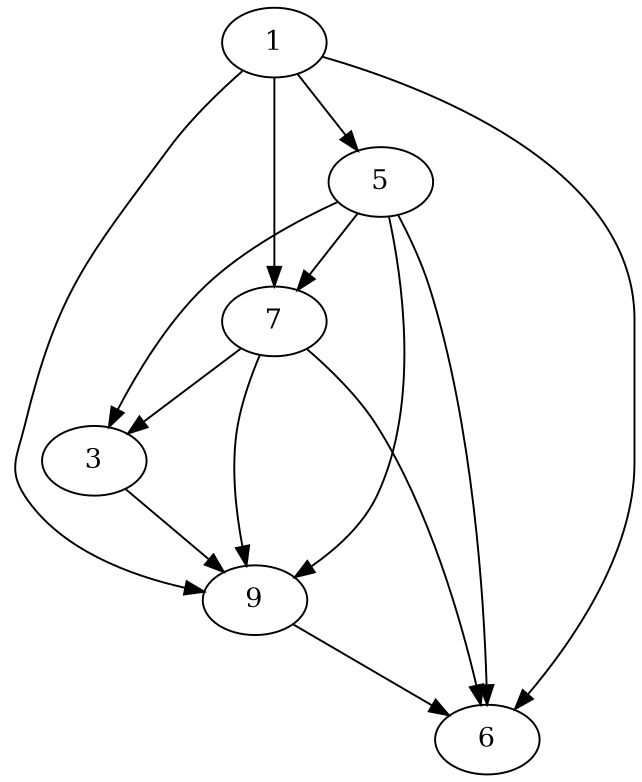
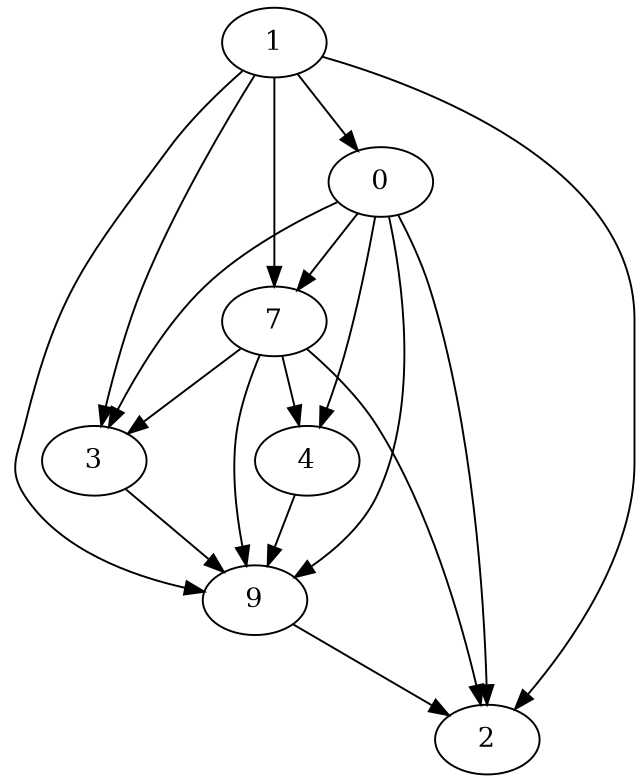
(381, 182) -> (381, 182)
none -> (166, 235)
none -> (307, 461)
(487, 740) -> (487, 740)
